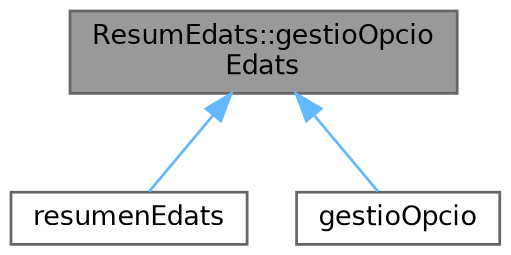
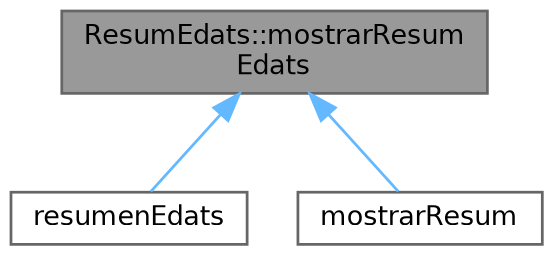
(264, 52) -> (275, 52)
(398, 218) -> (420, 218)
